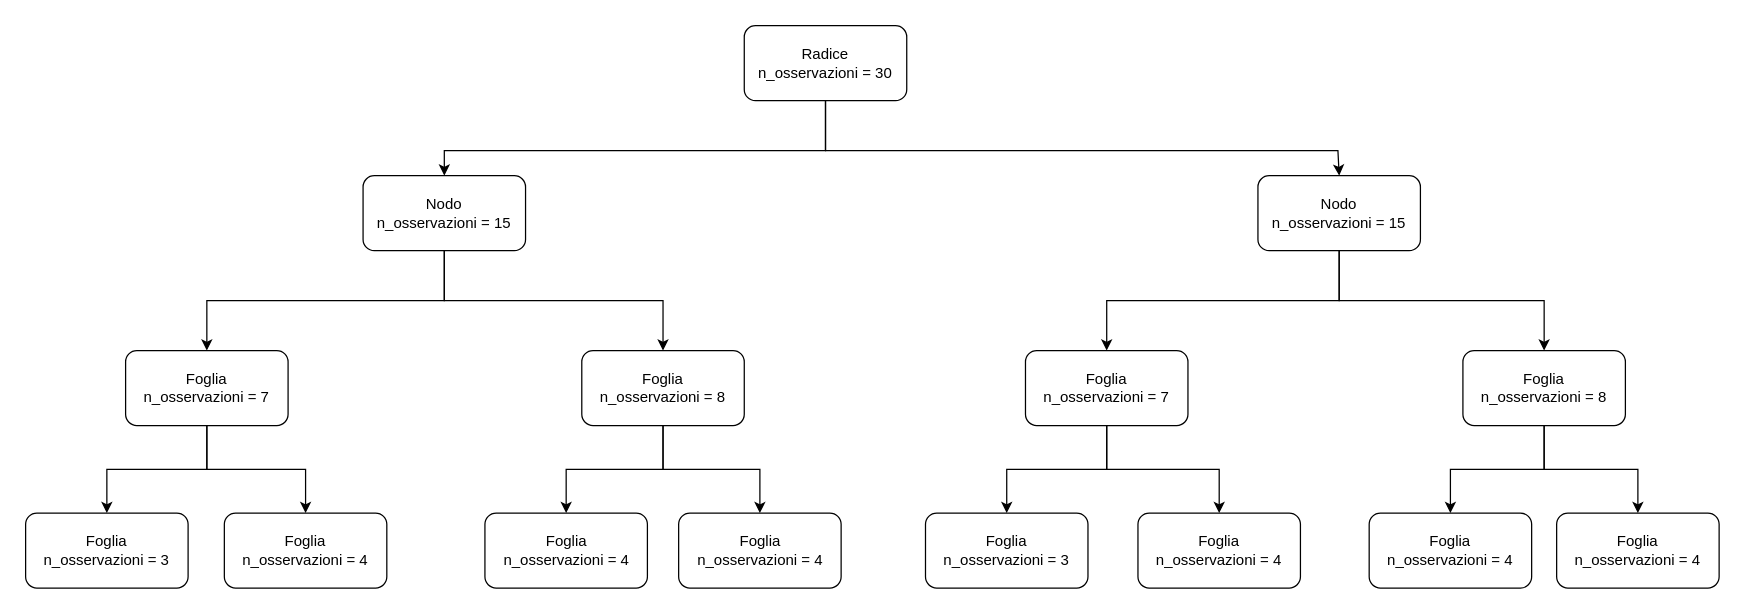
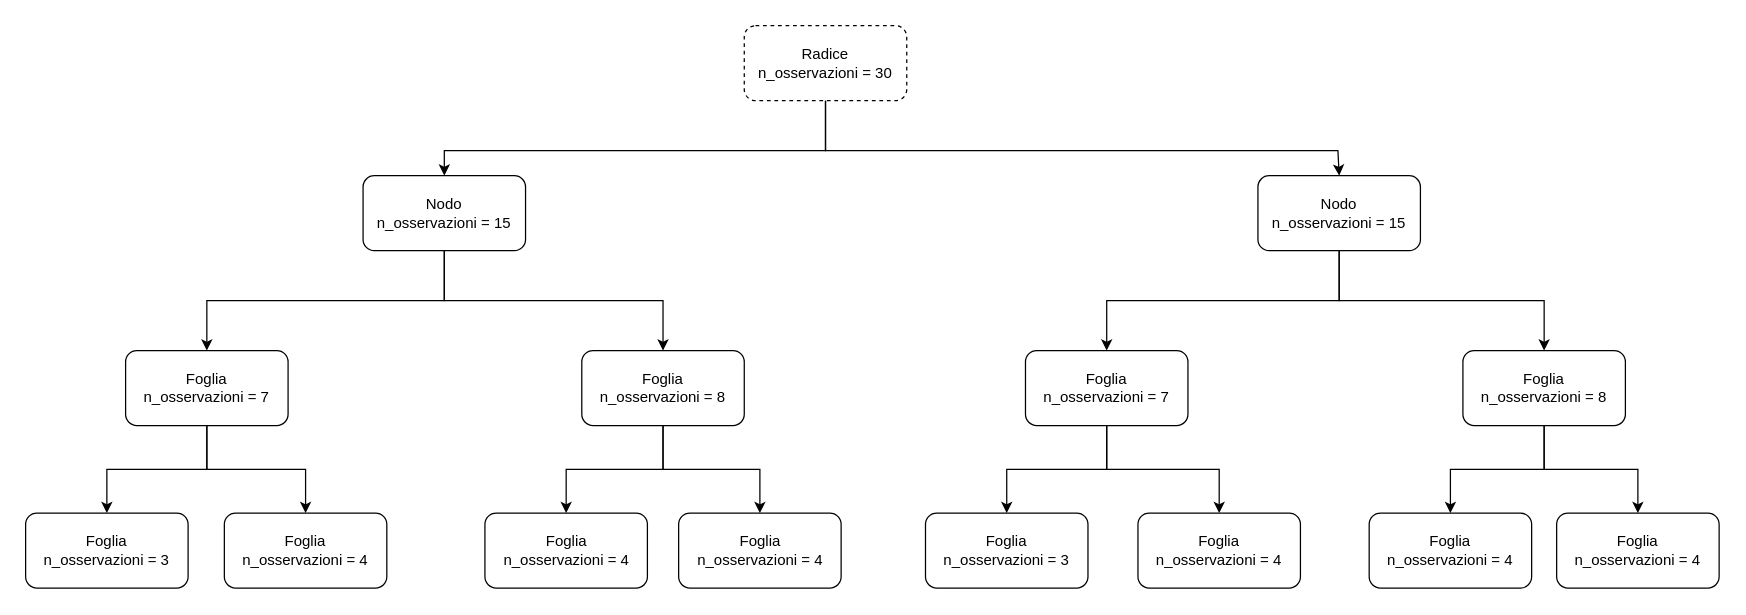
(826, 63) -> (826, 63)
